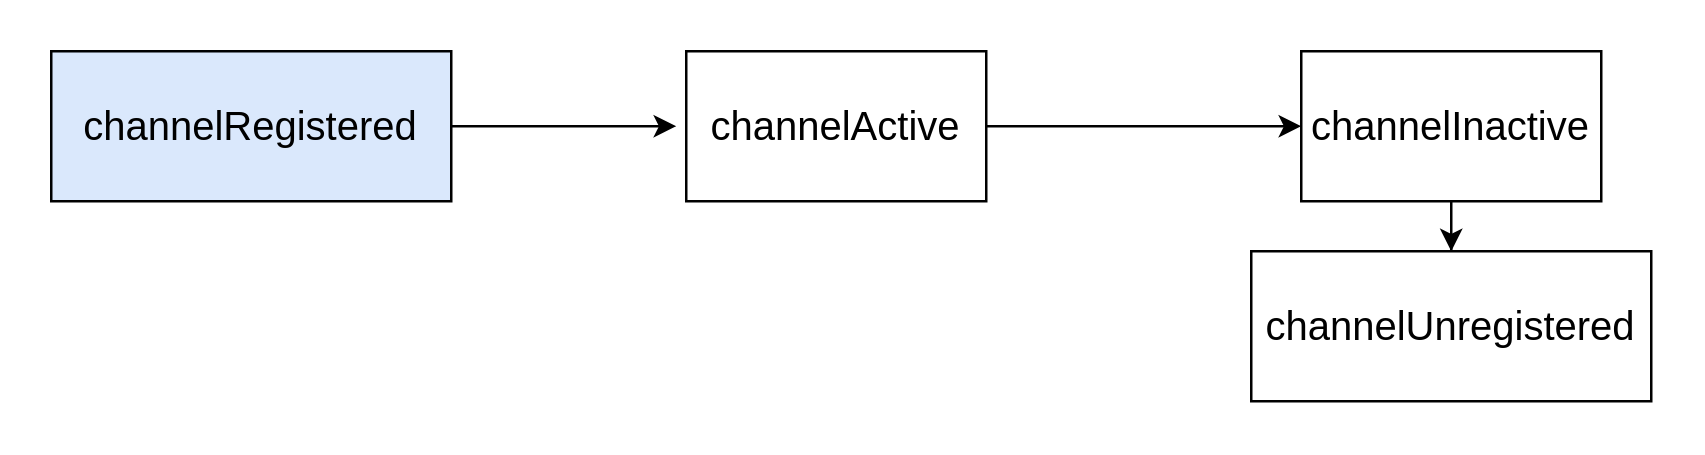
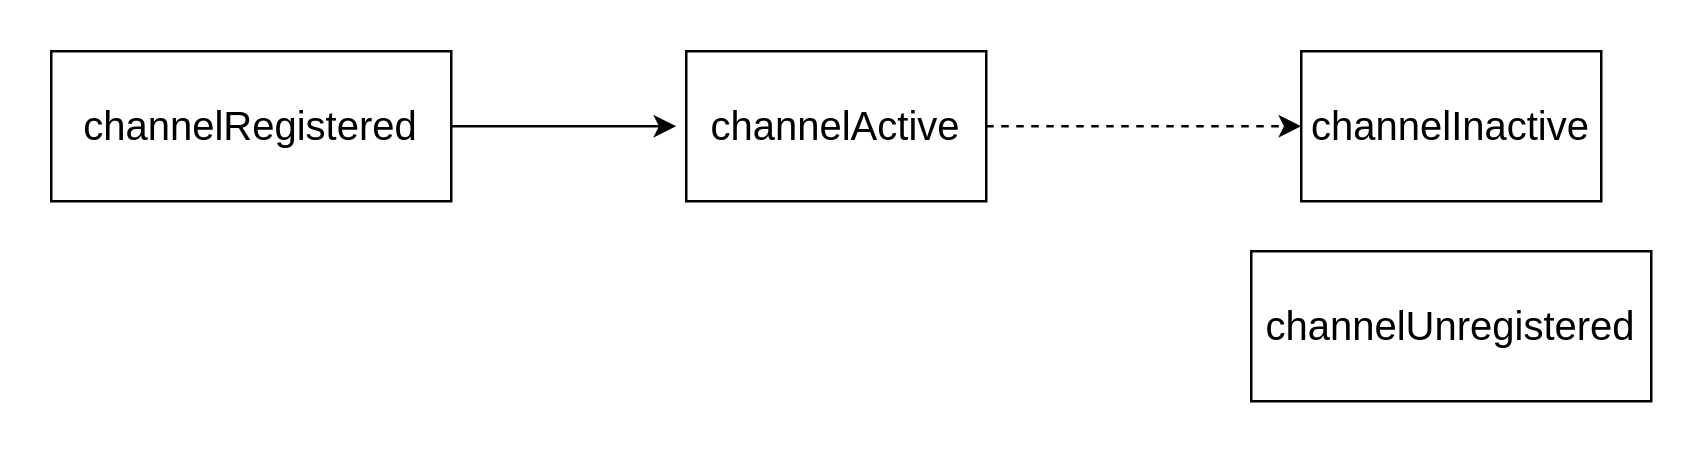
(251, 126) -> (251, 126)
(1137, 126) -> (1137, 126)
(1451, 234) -> none
